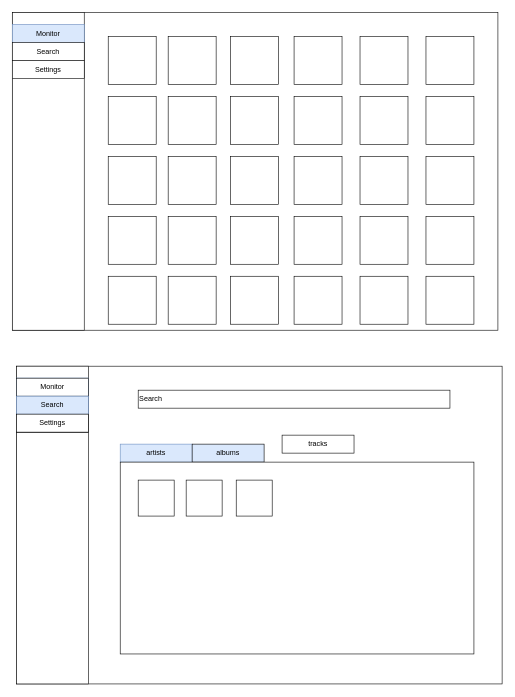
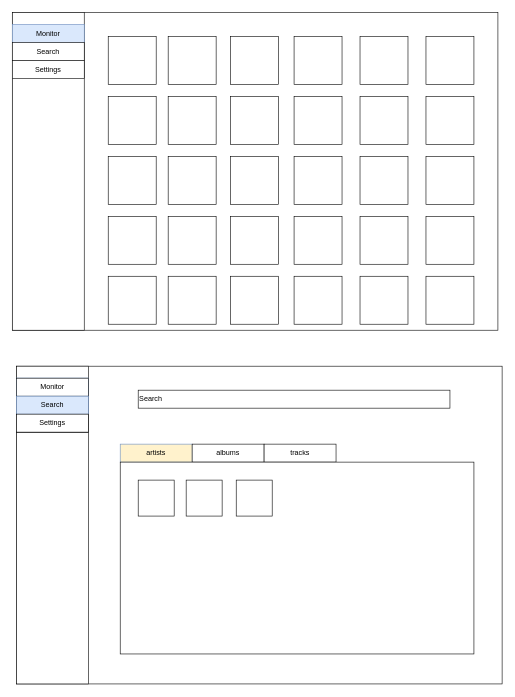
(318, 444) -> (300, 453)
(156, 453) -> (156, 453)
(228, 453) -> (228, 453)
